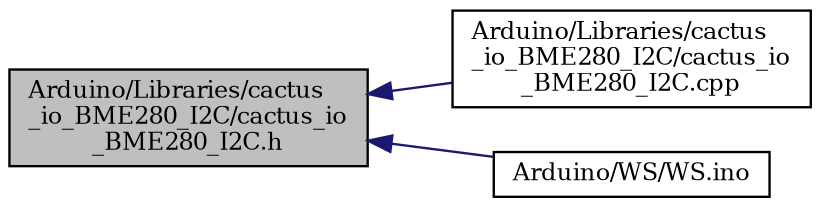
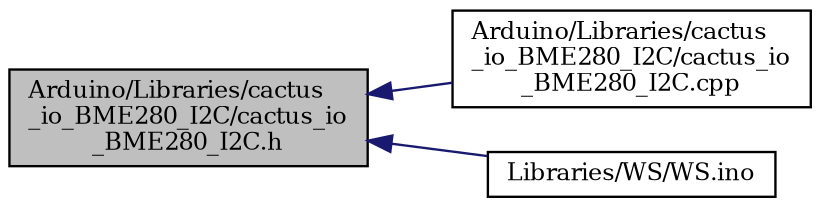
(632, 174) -> (632, 174)
